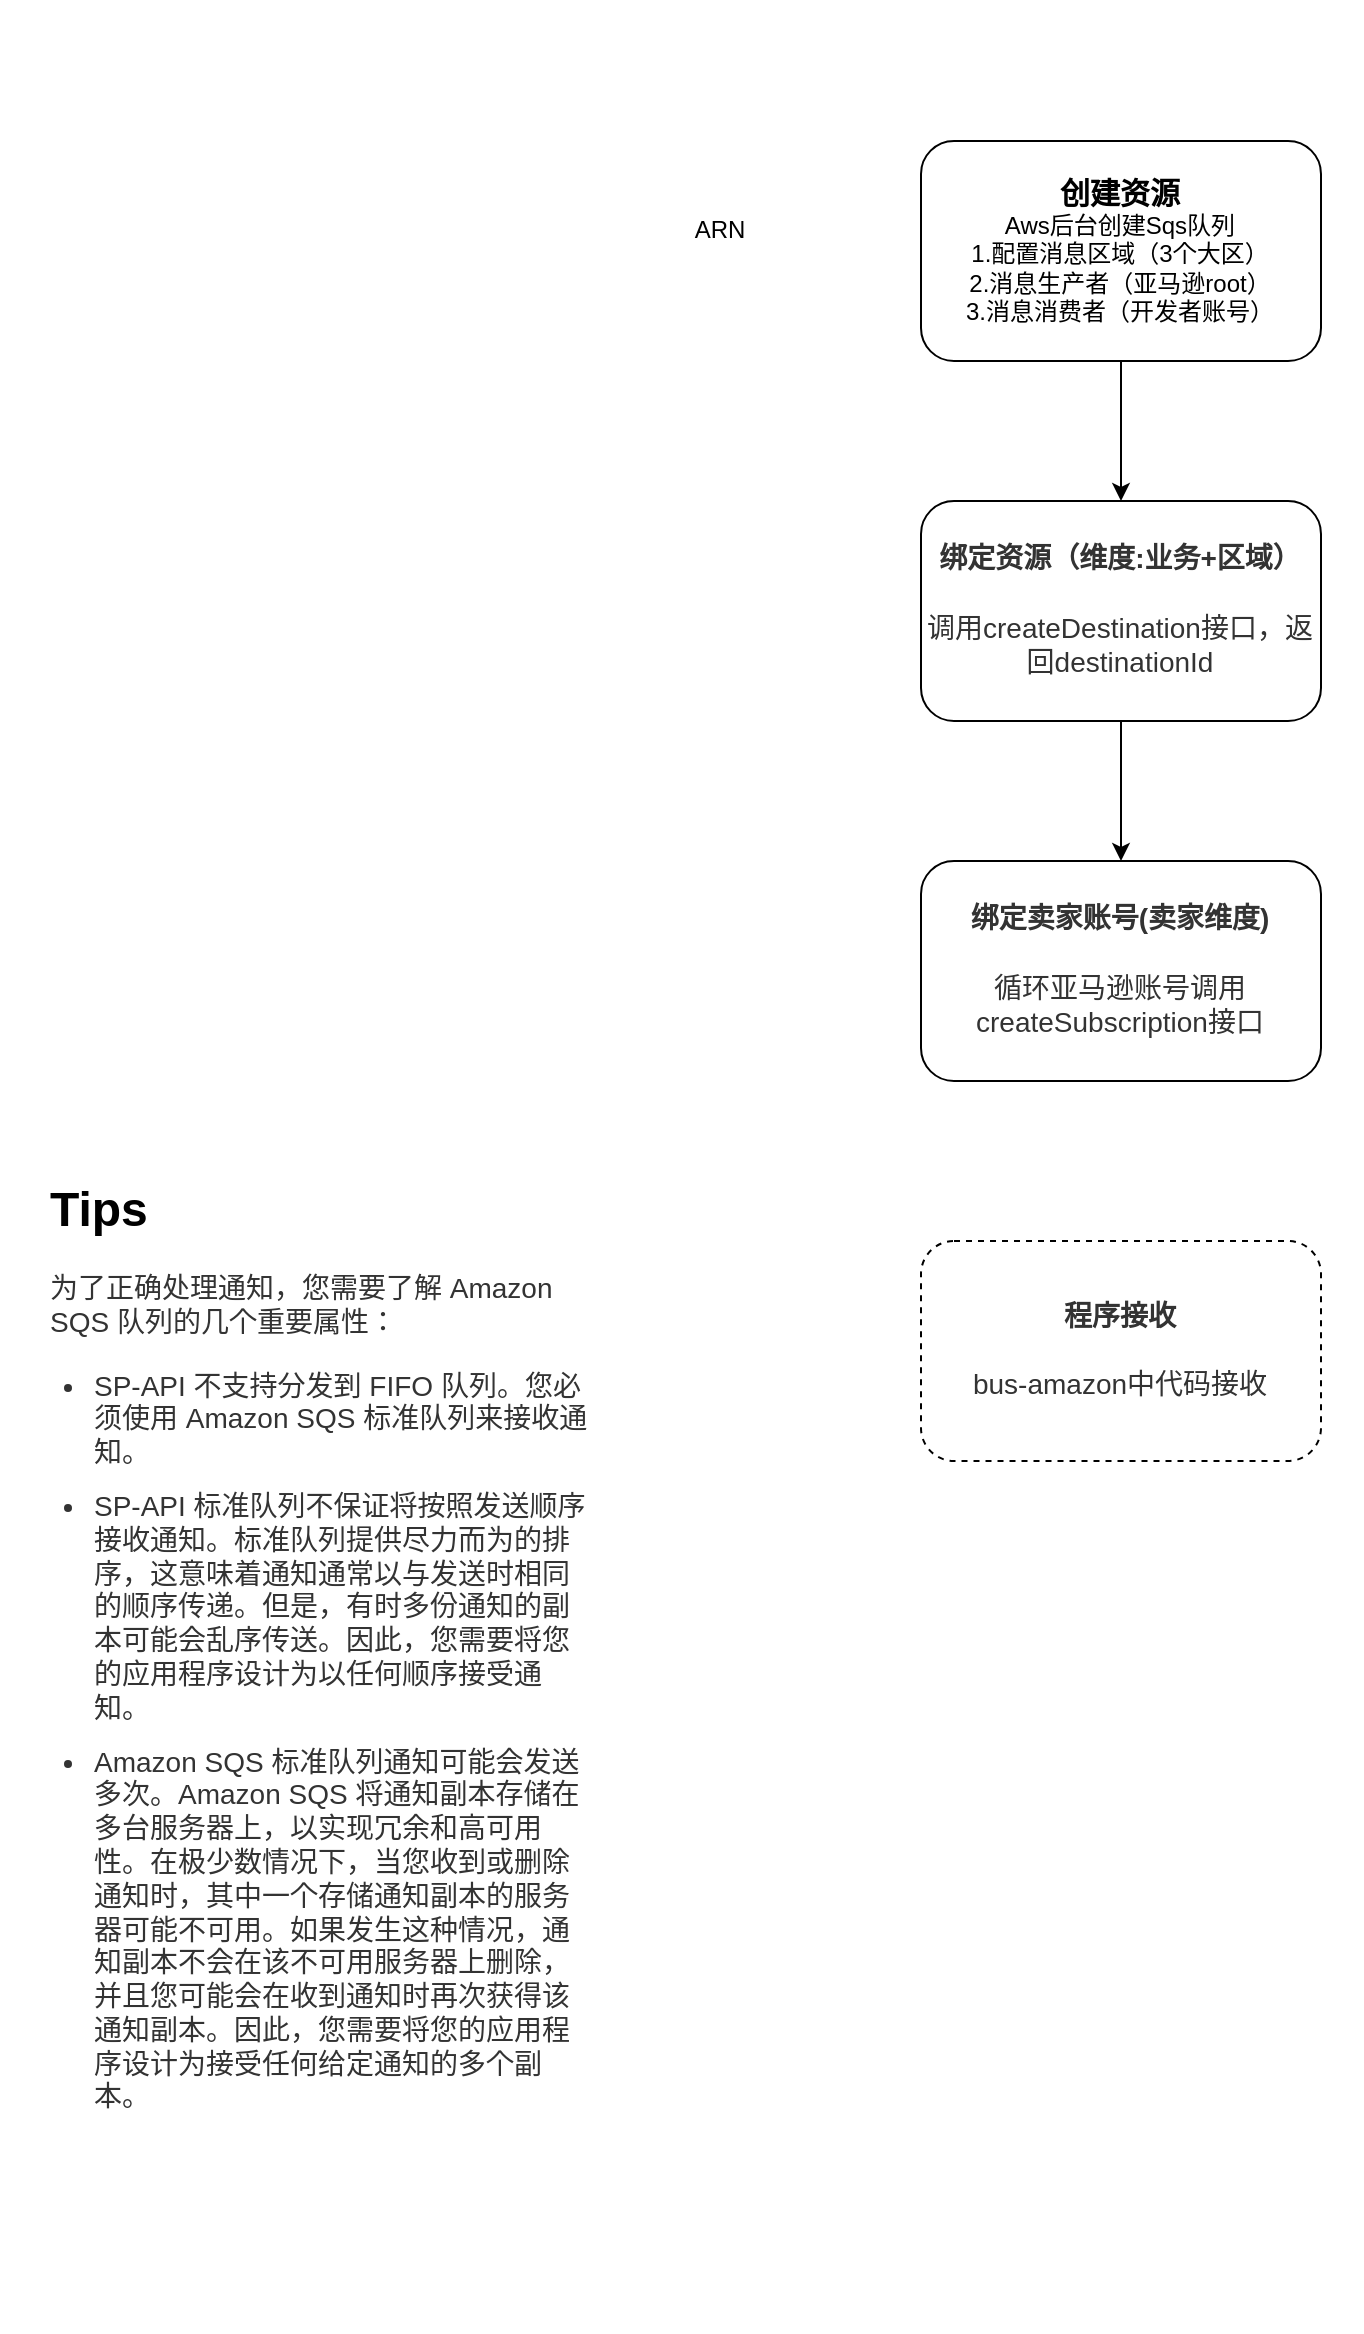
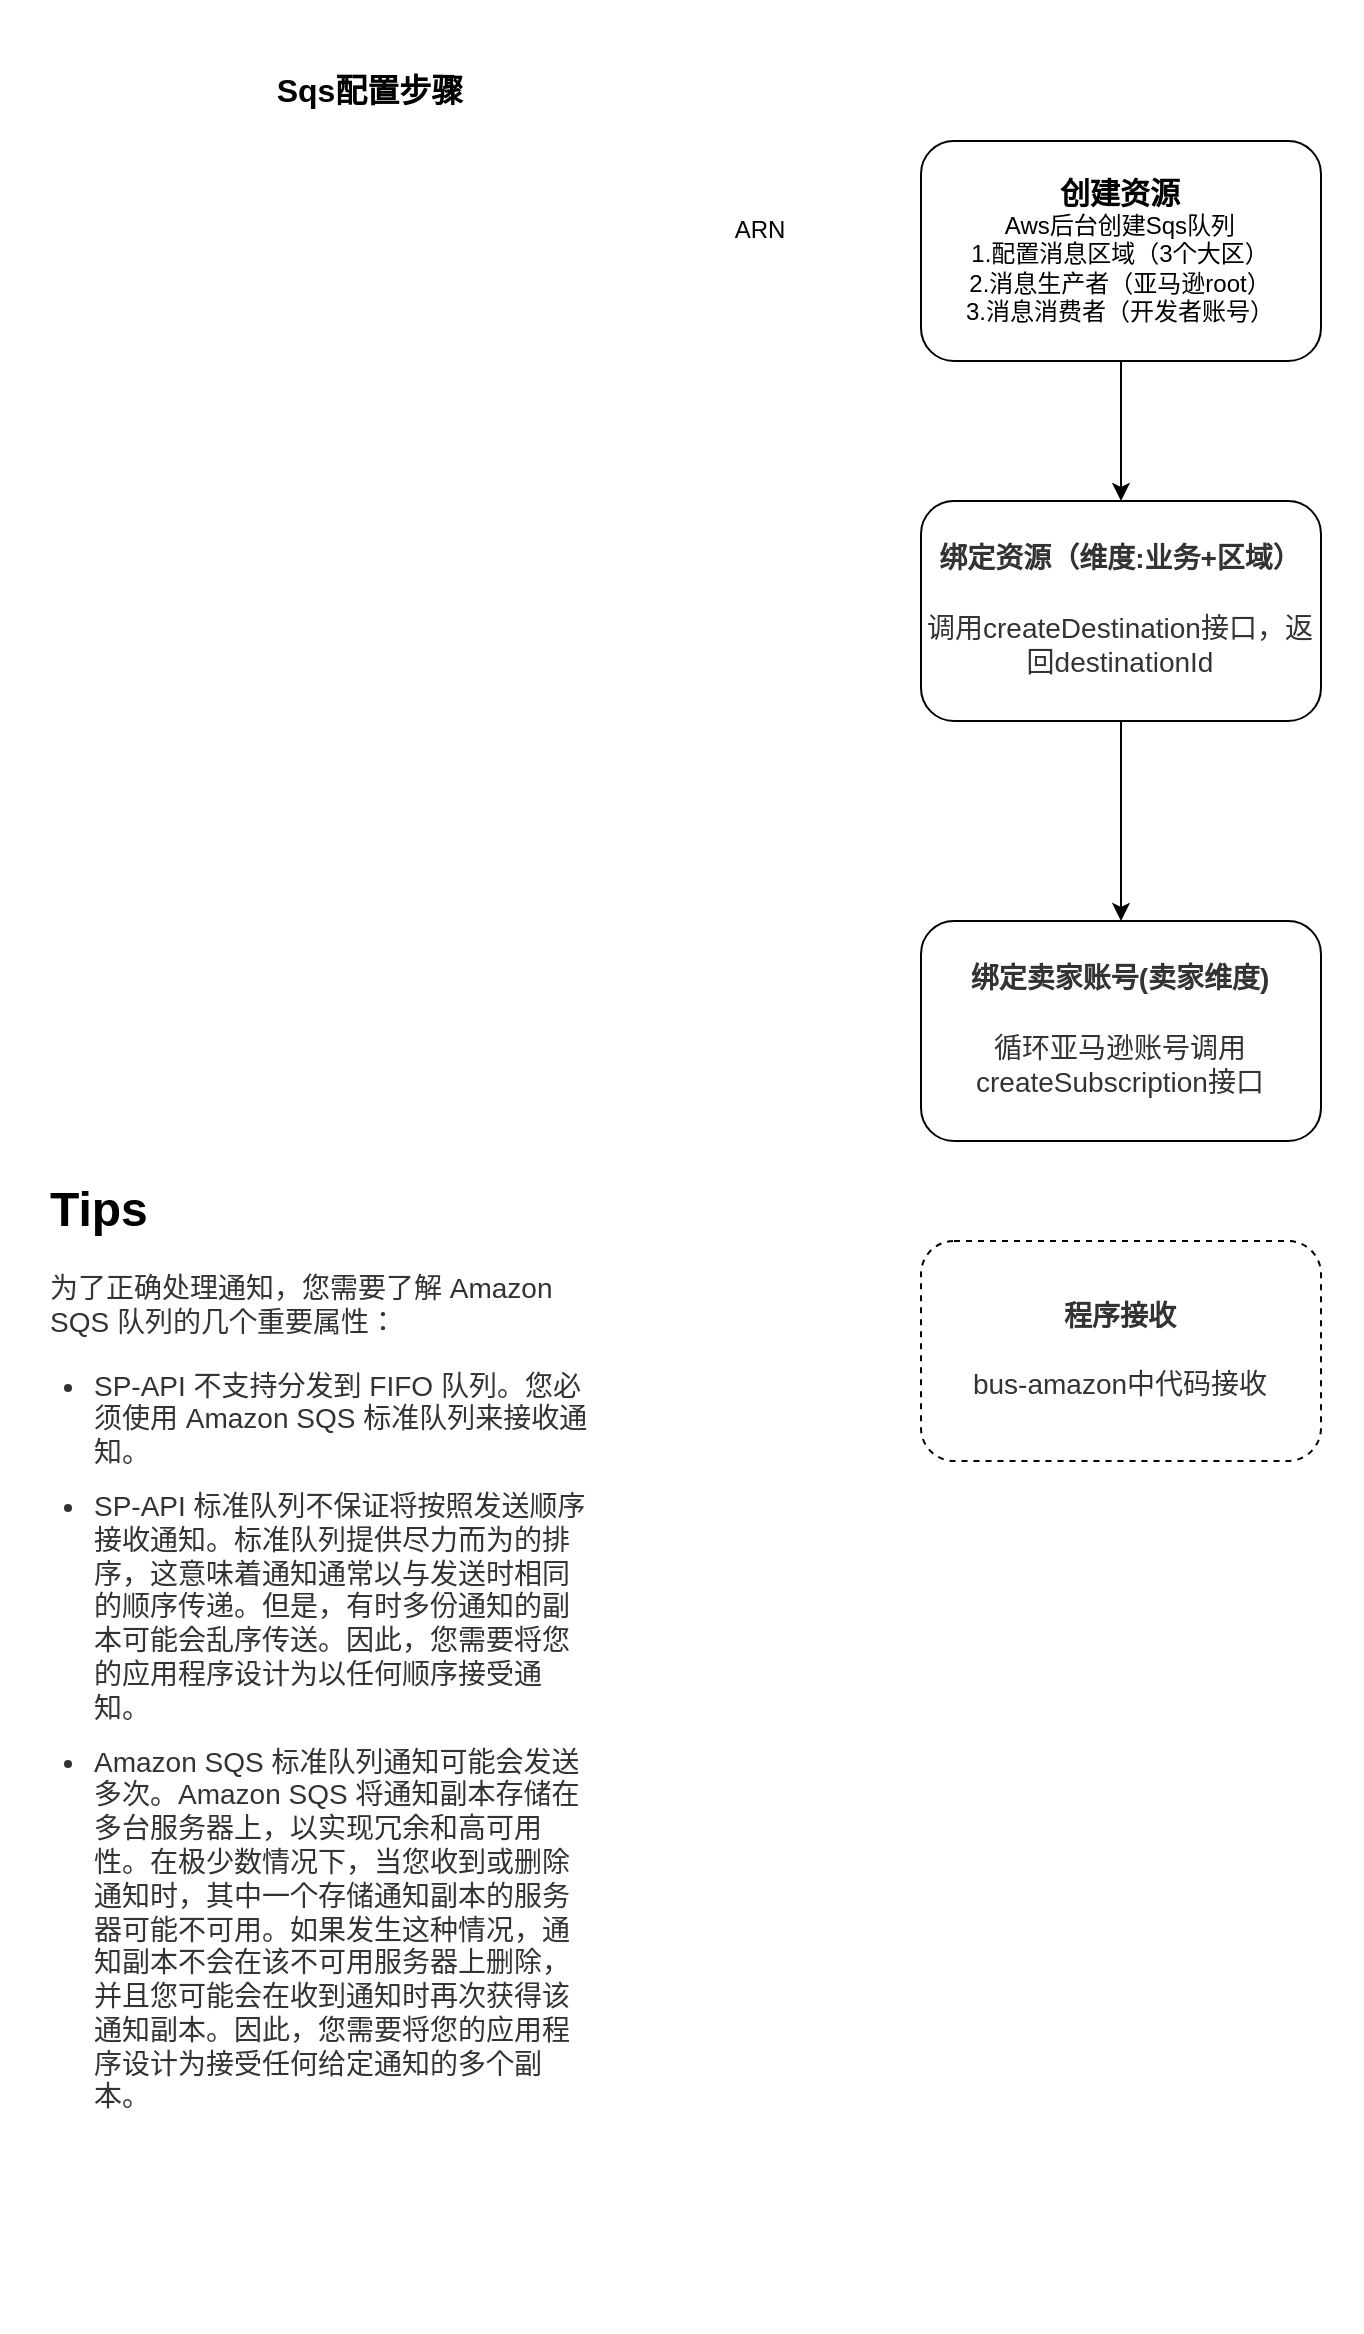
none -> (371, 91)
(721, 231) -> (761, 231)
(1121, 971) -> (1121, 1031)
